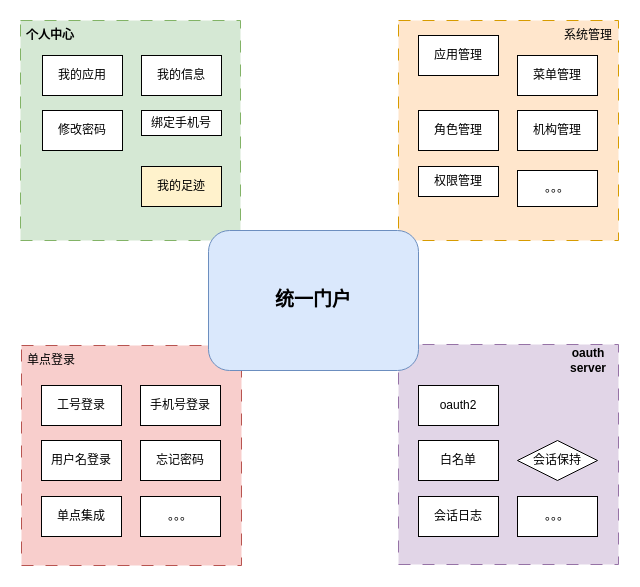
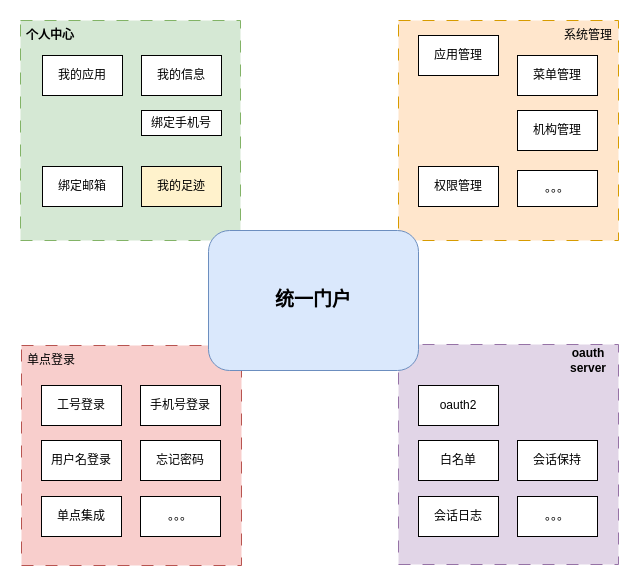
(83, 131) -> none
(459, 131) -> none
(459, 182) -> (459, 187)
none -> (83, 187)
(558, 461) -> (558, 461)
